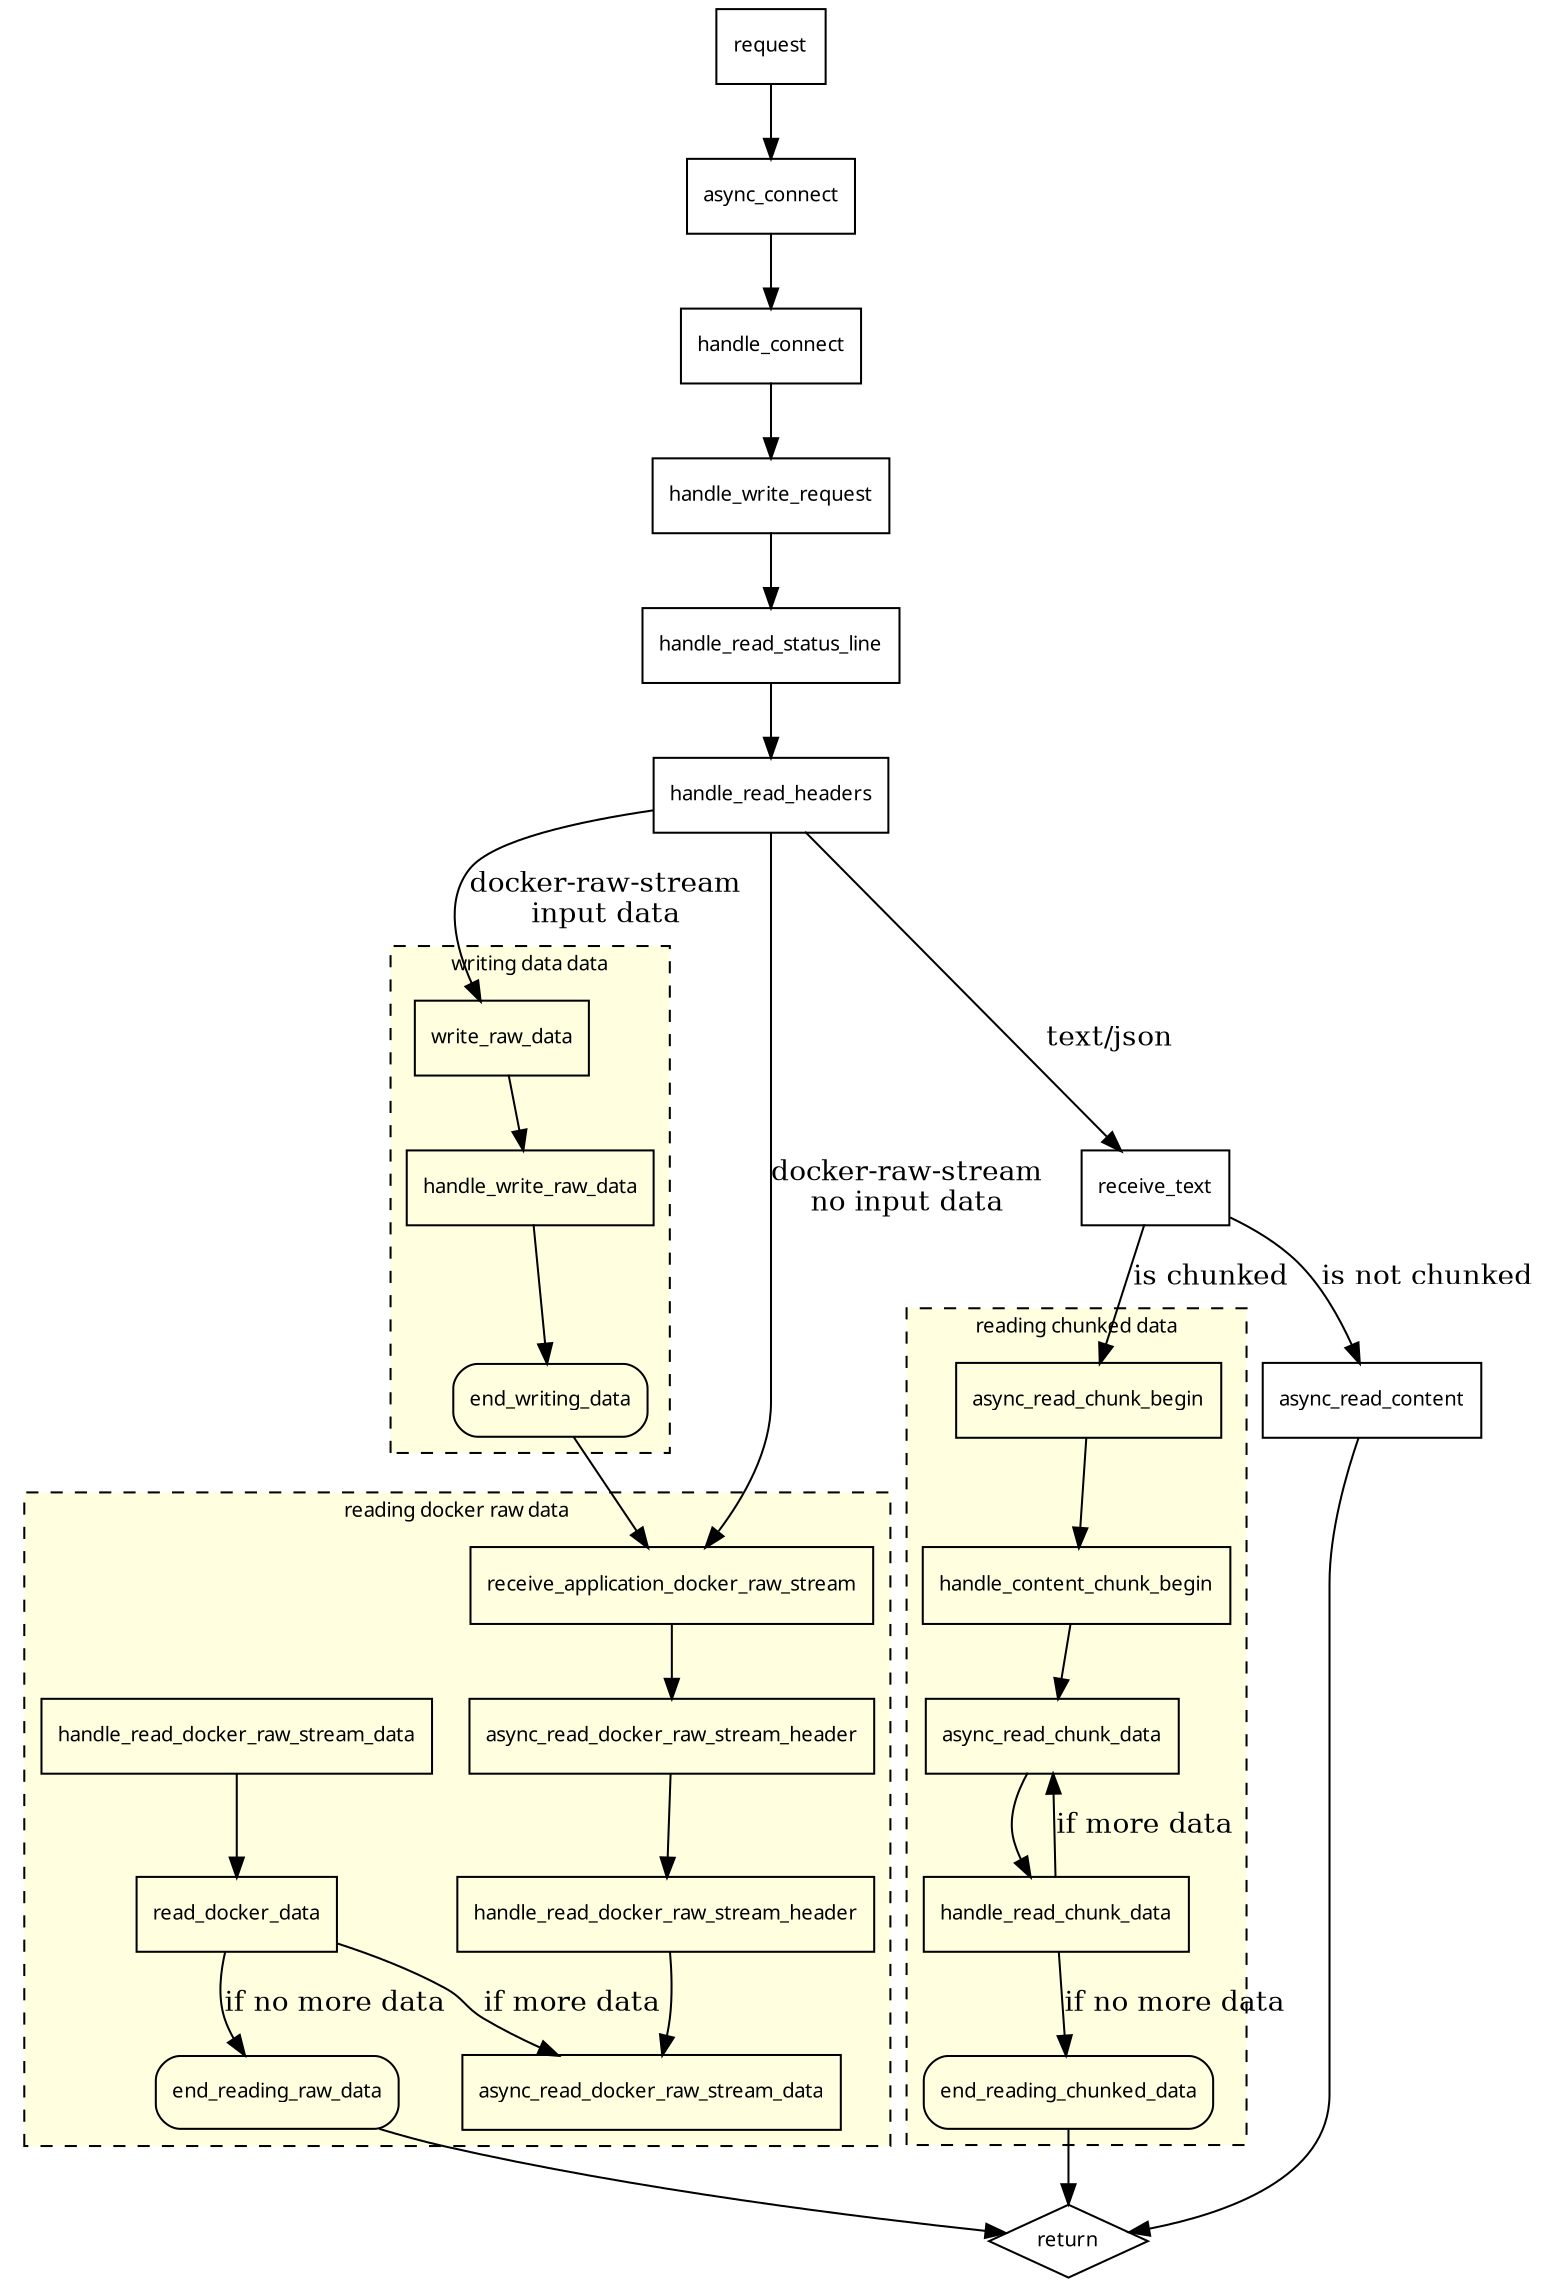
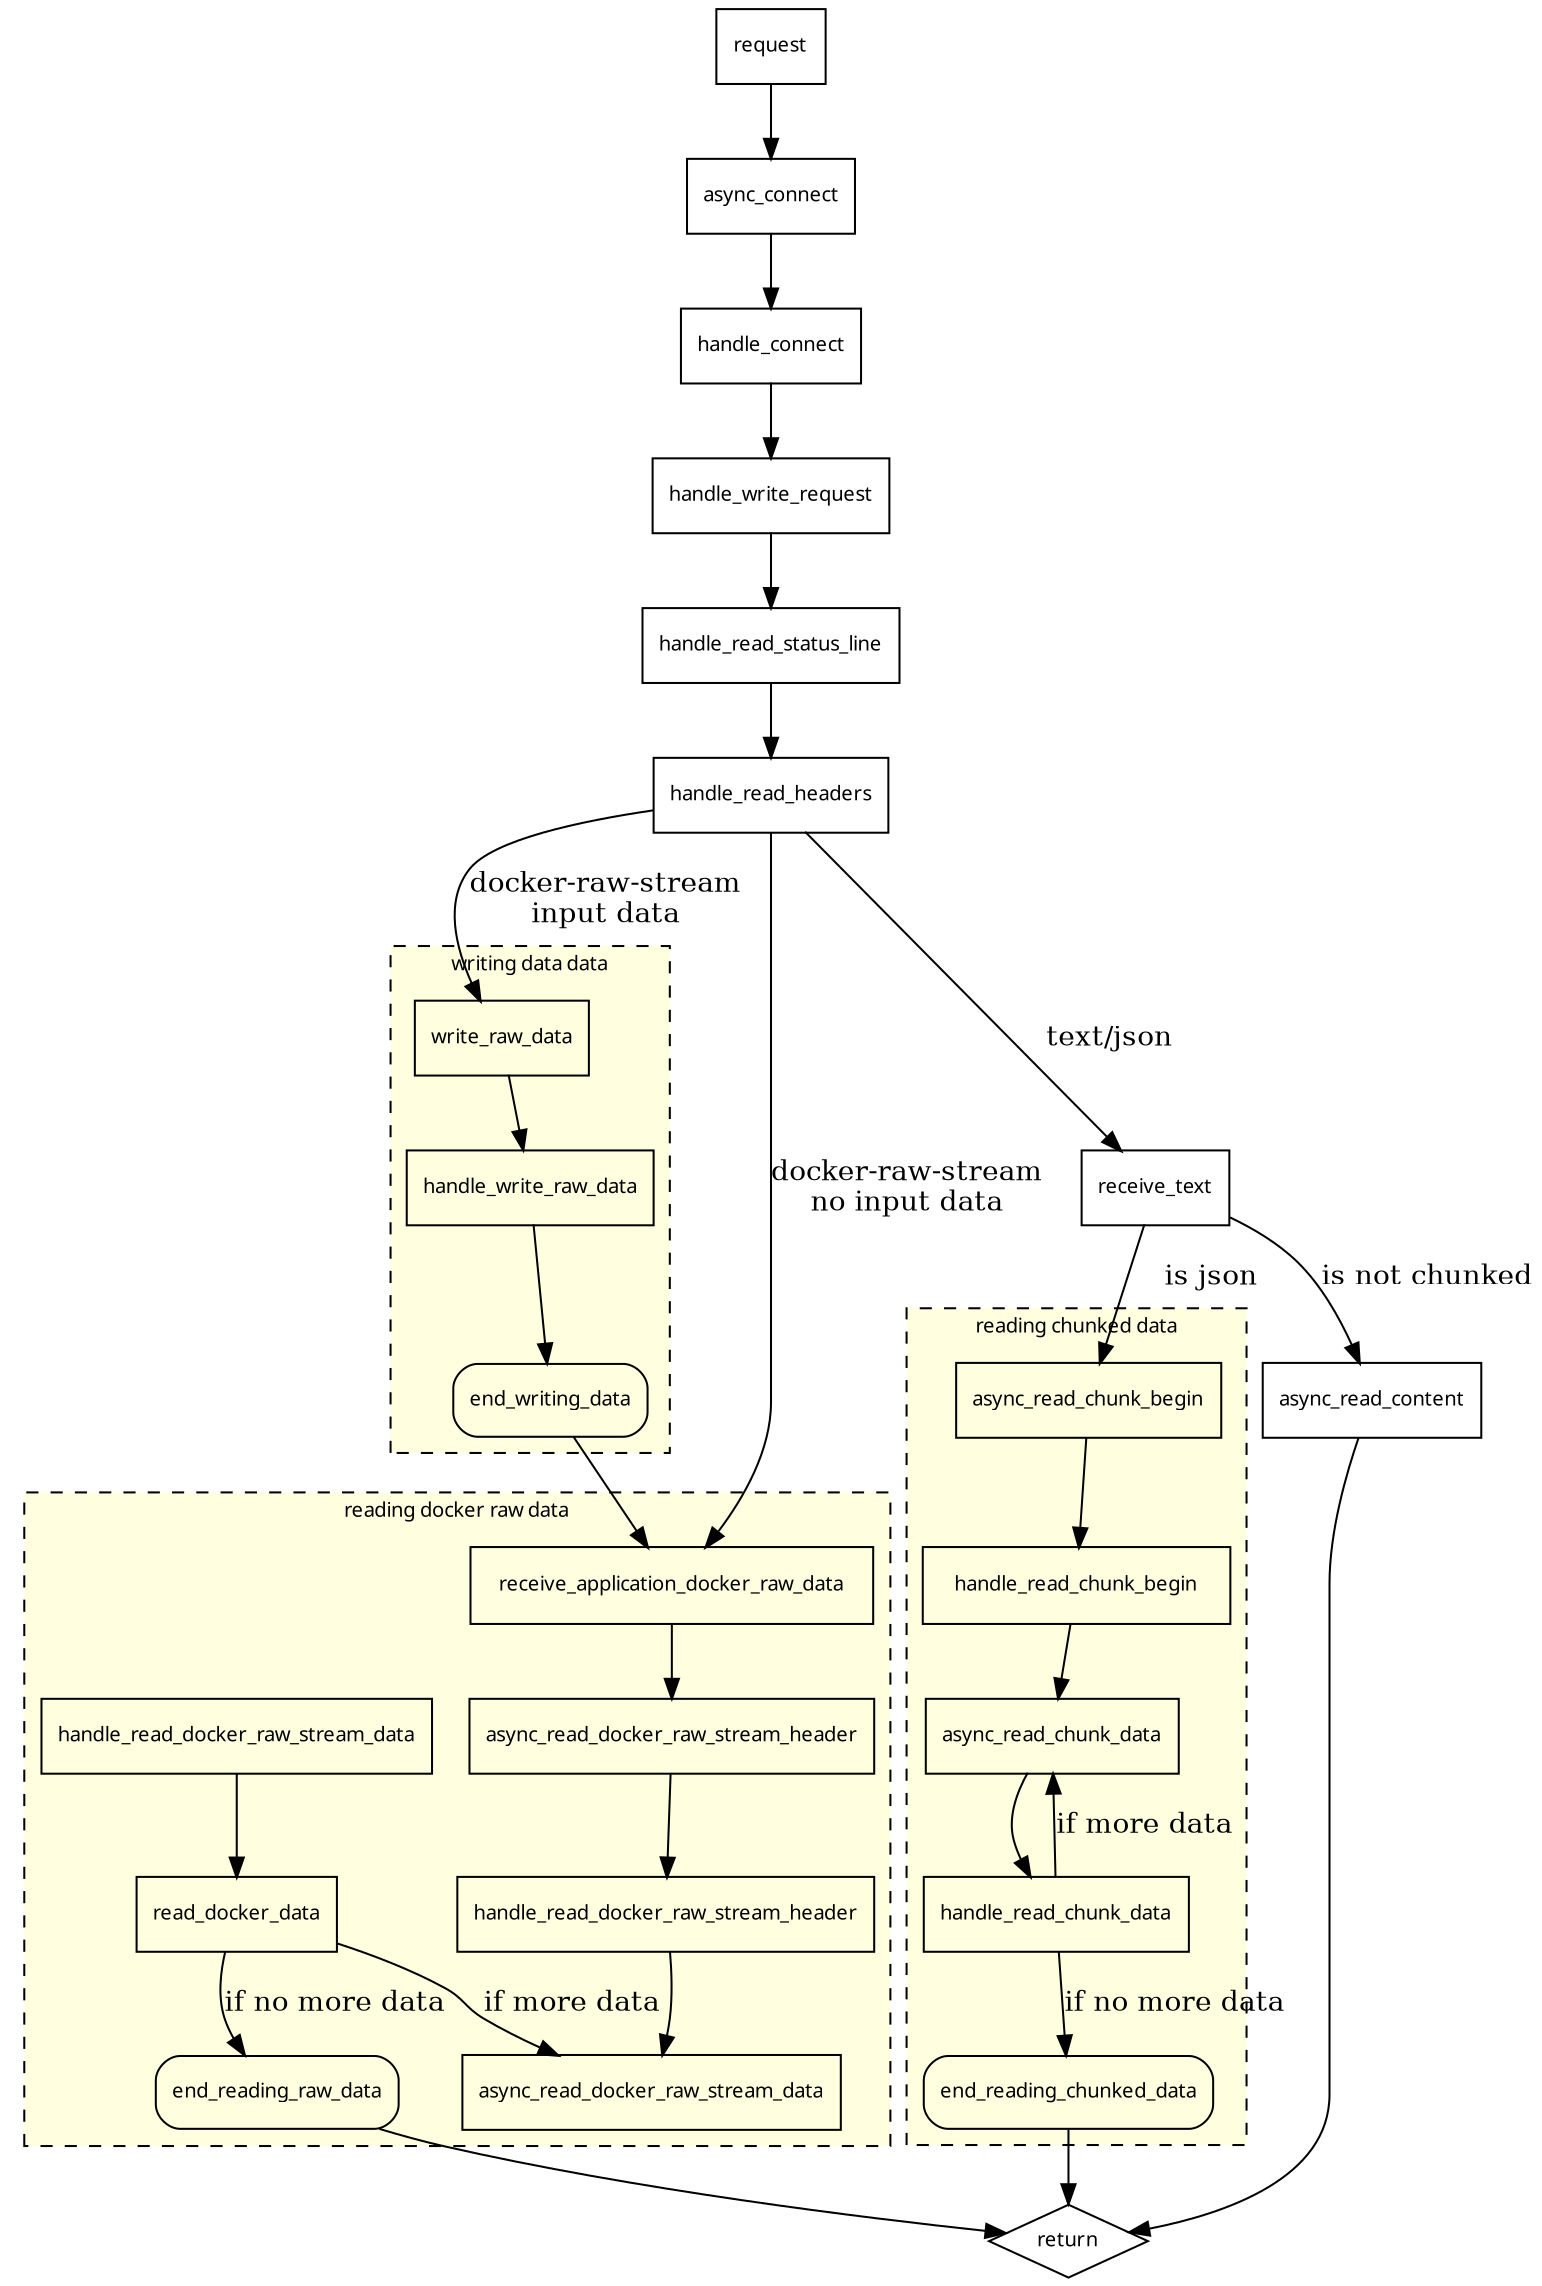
(1211, 1277) -> (1211, 1277)
(672, 1585) -> (672, 1585)
(1077, 1585) -> (1077, 1585)
